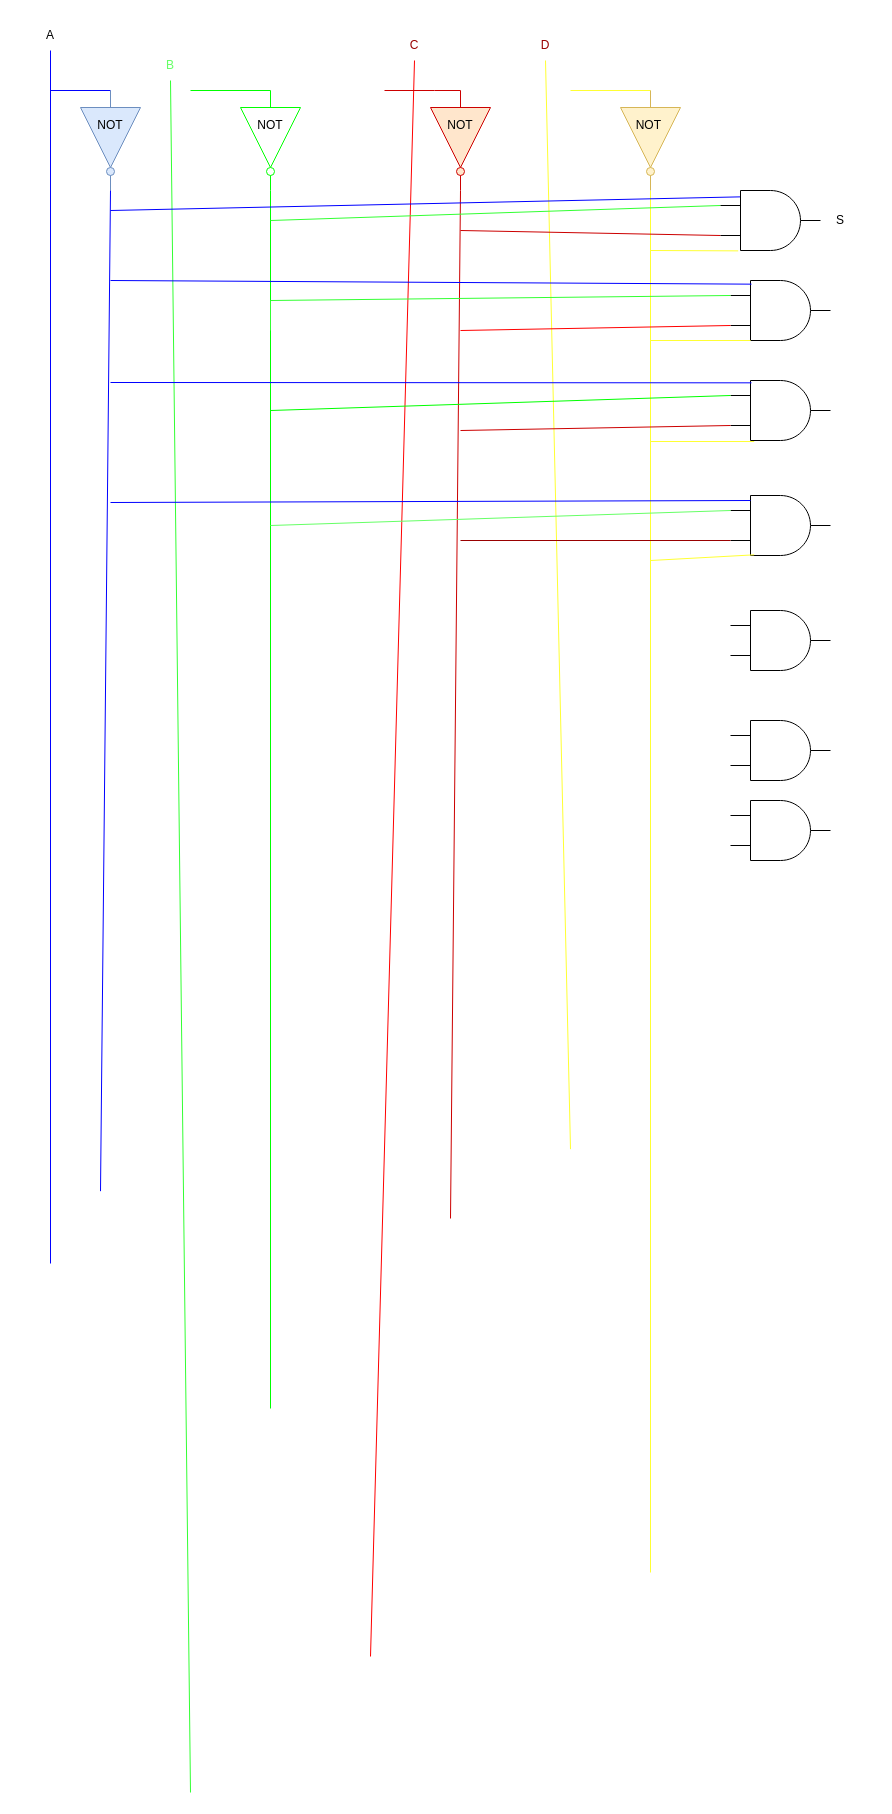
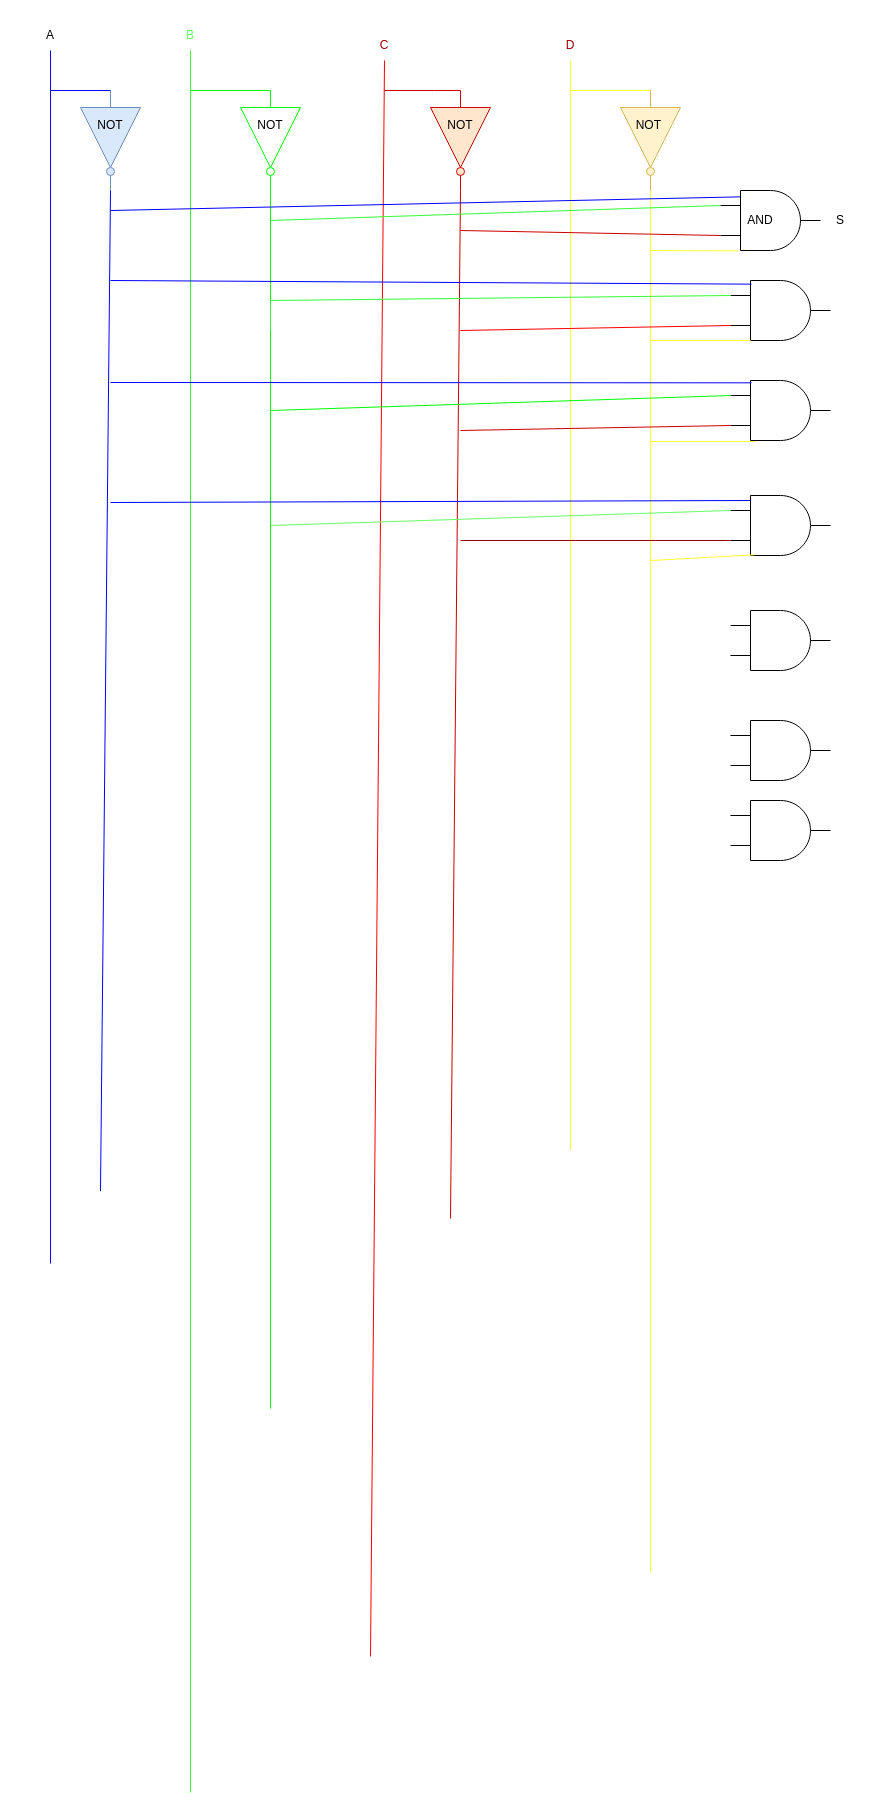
(415, 46) -> (385, 46)
(546, 46) -> (571, 46)
(171, 66) -> (191, 36)
none -> (761, 221)
